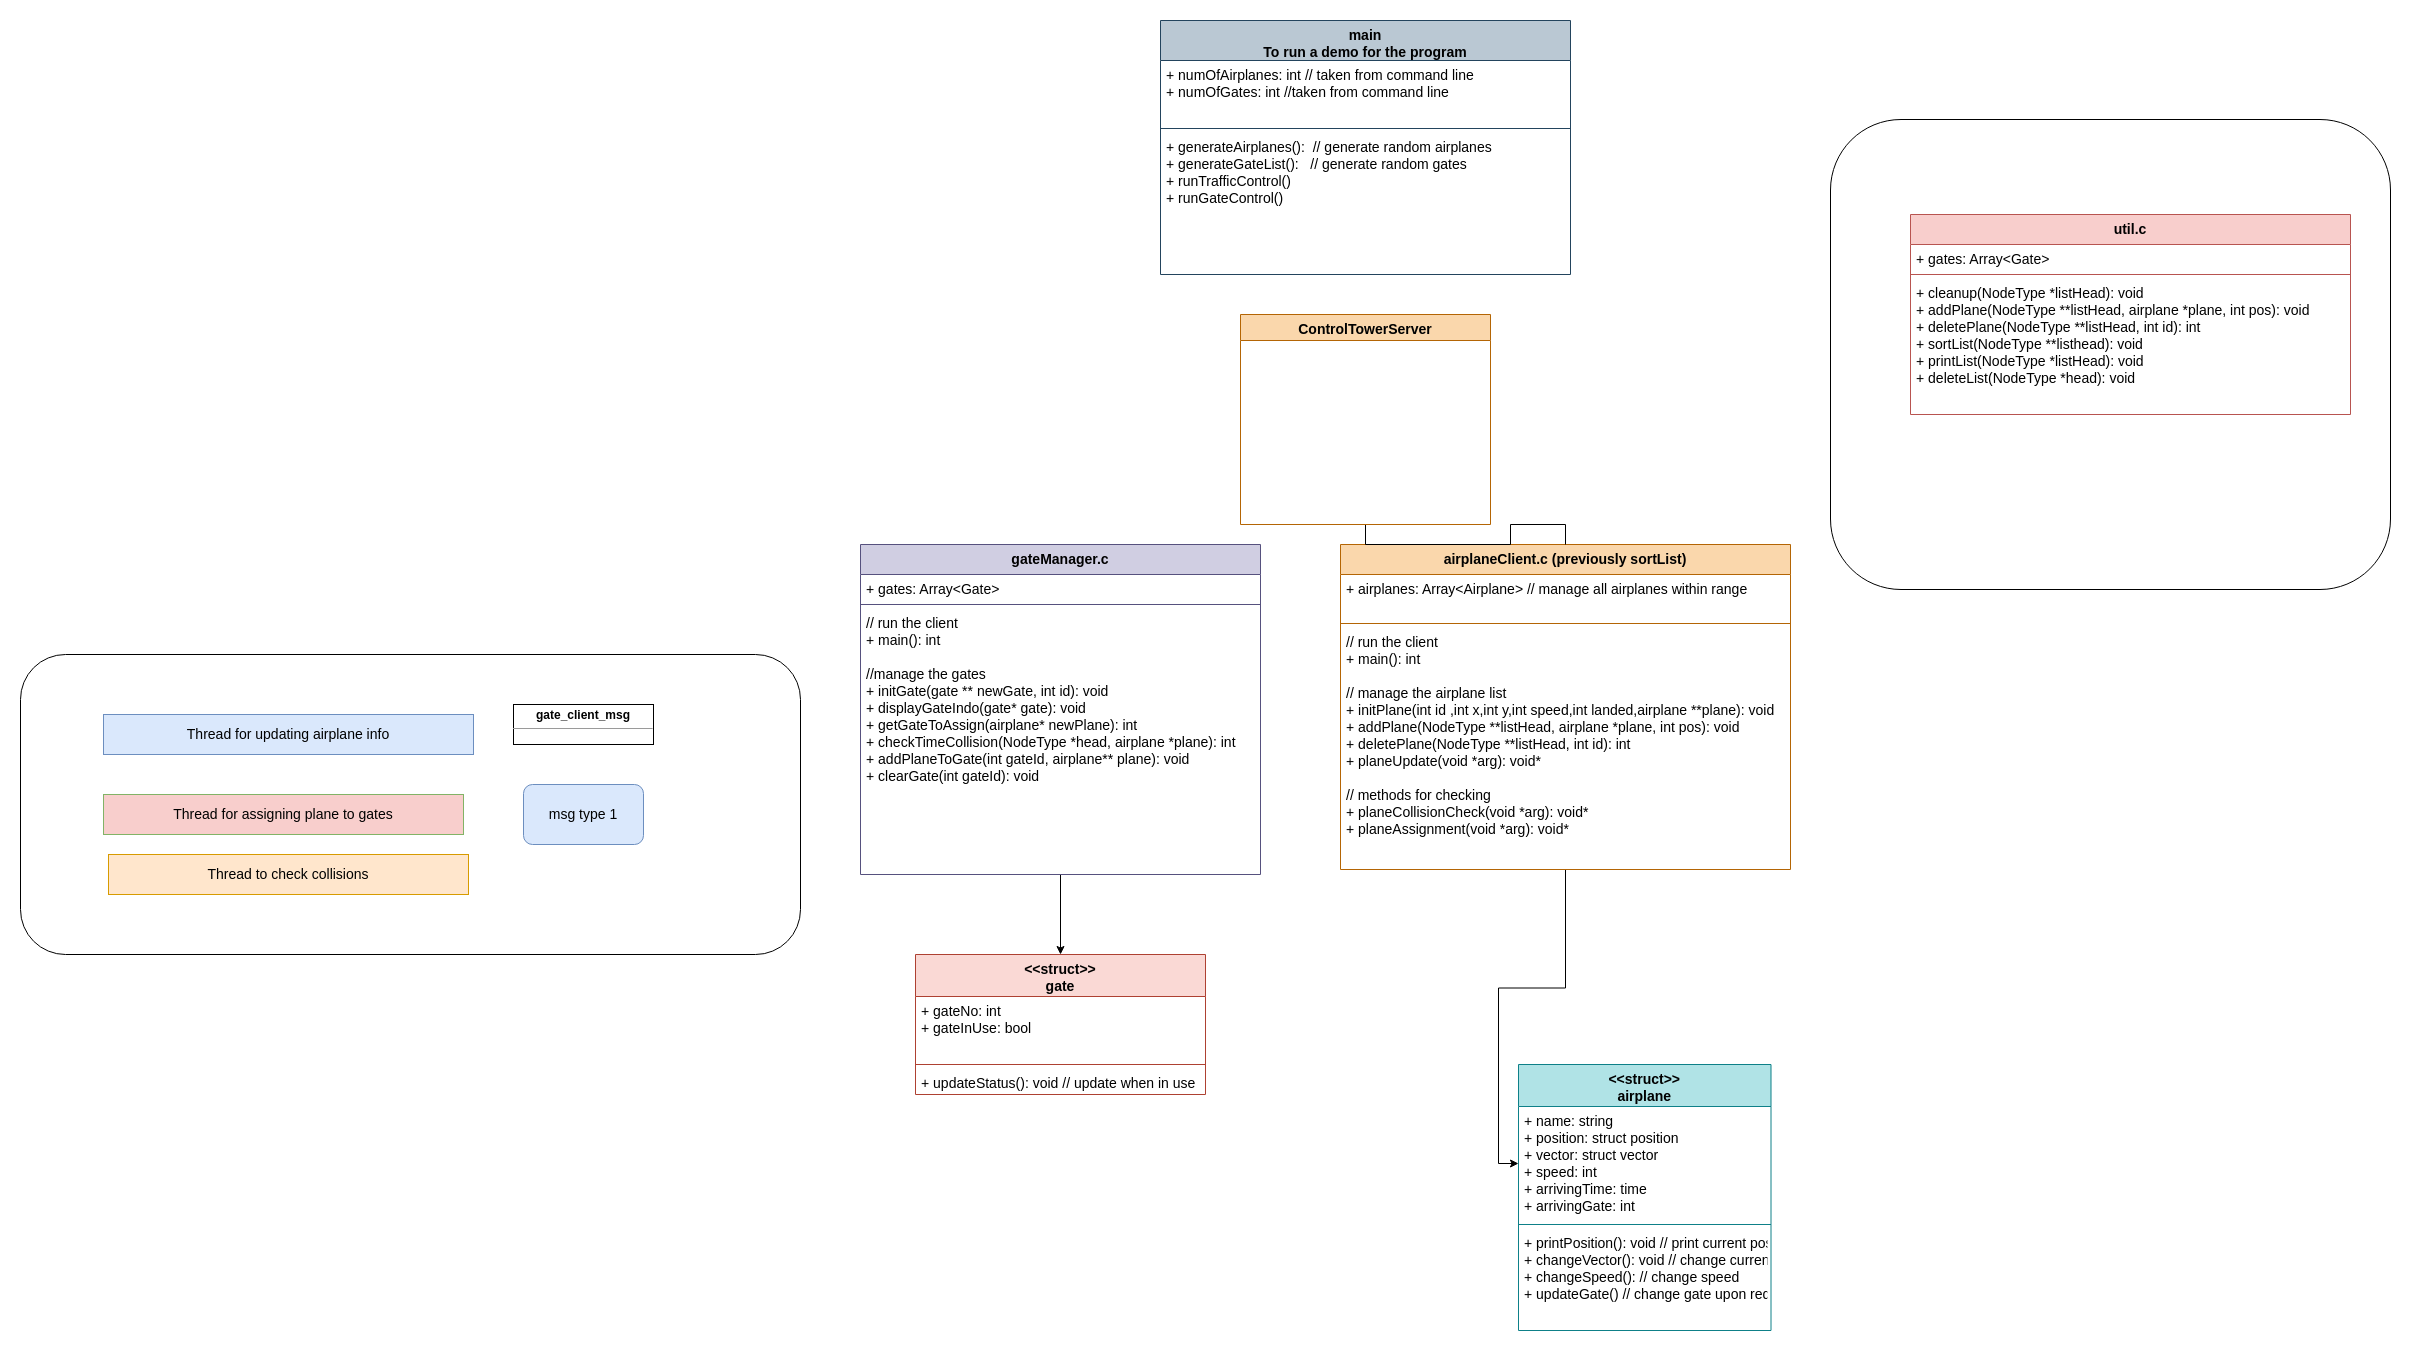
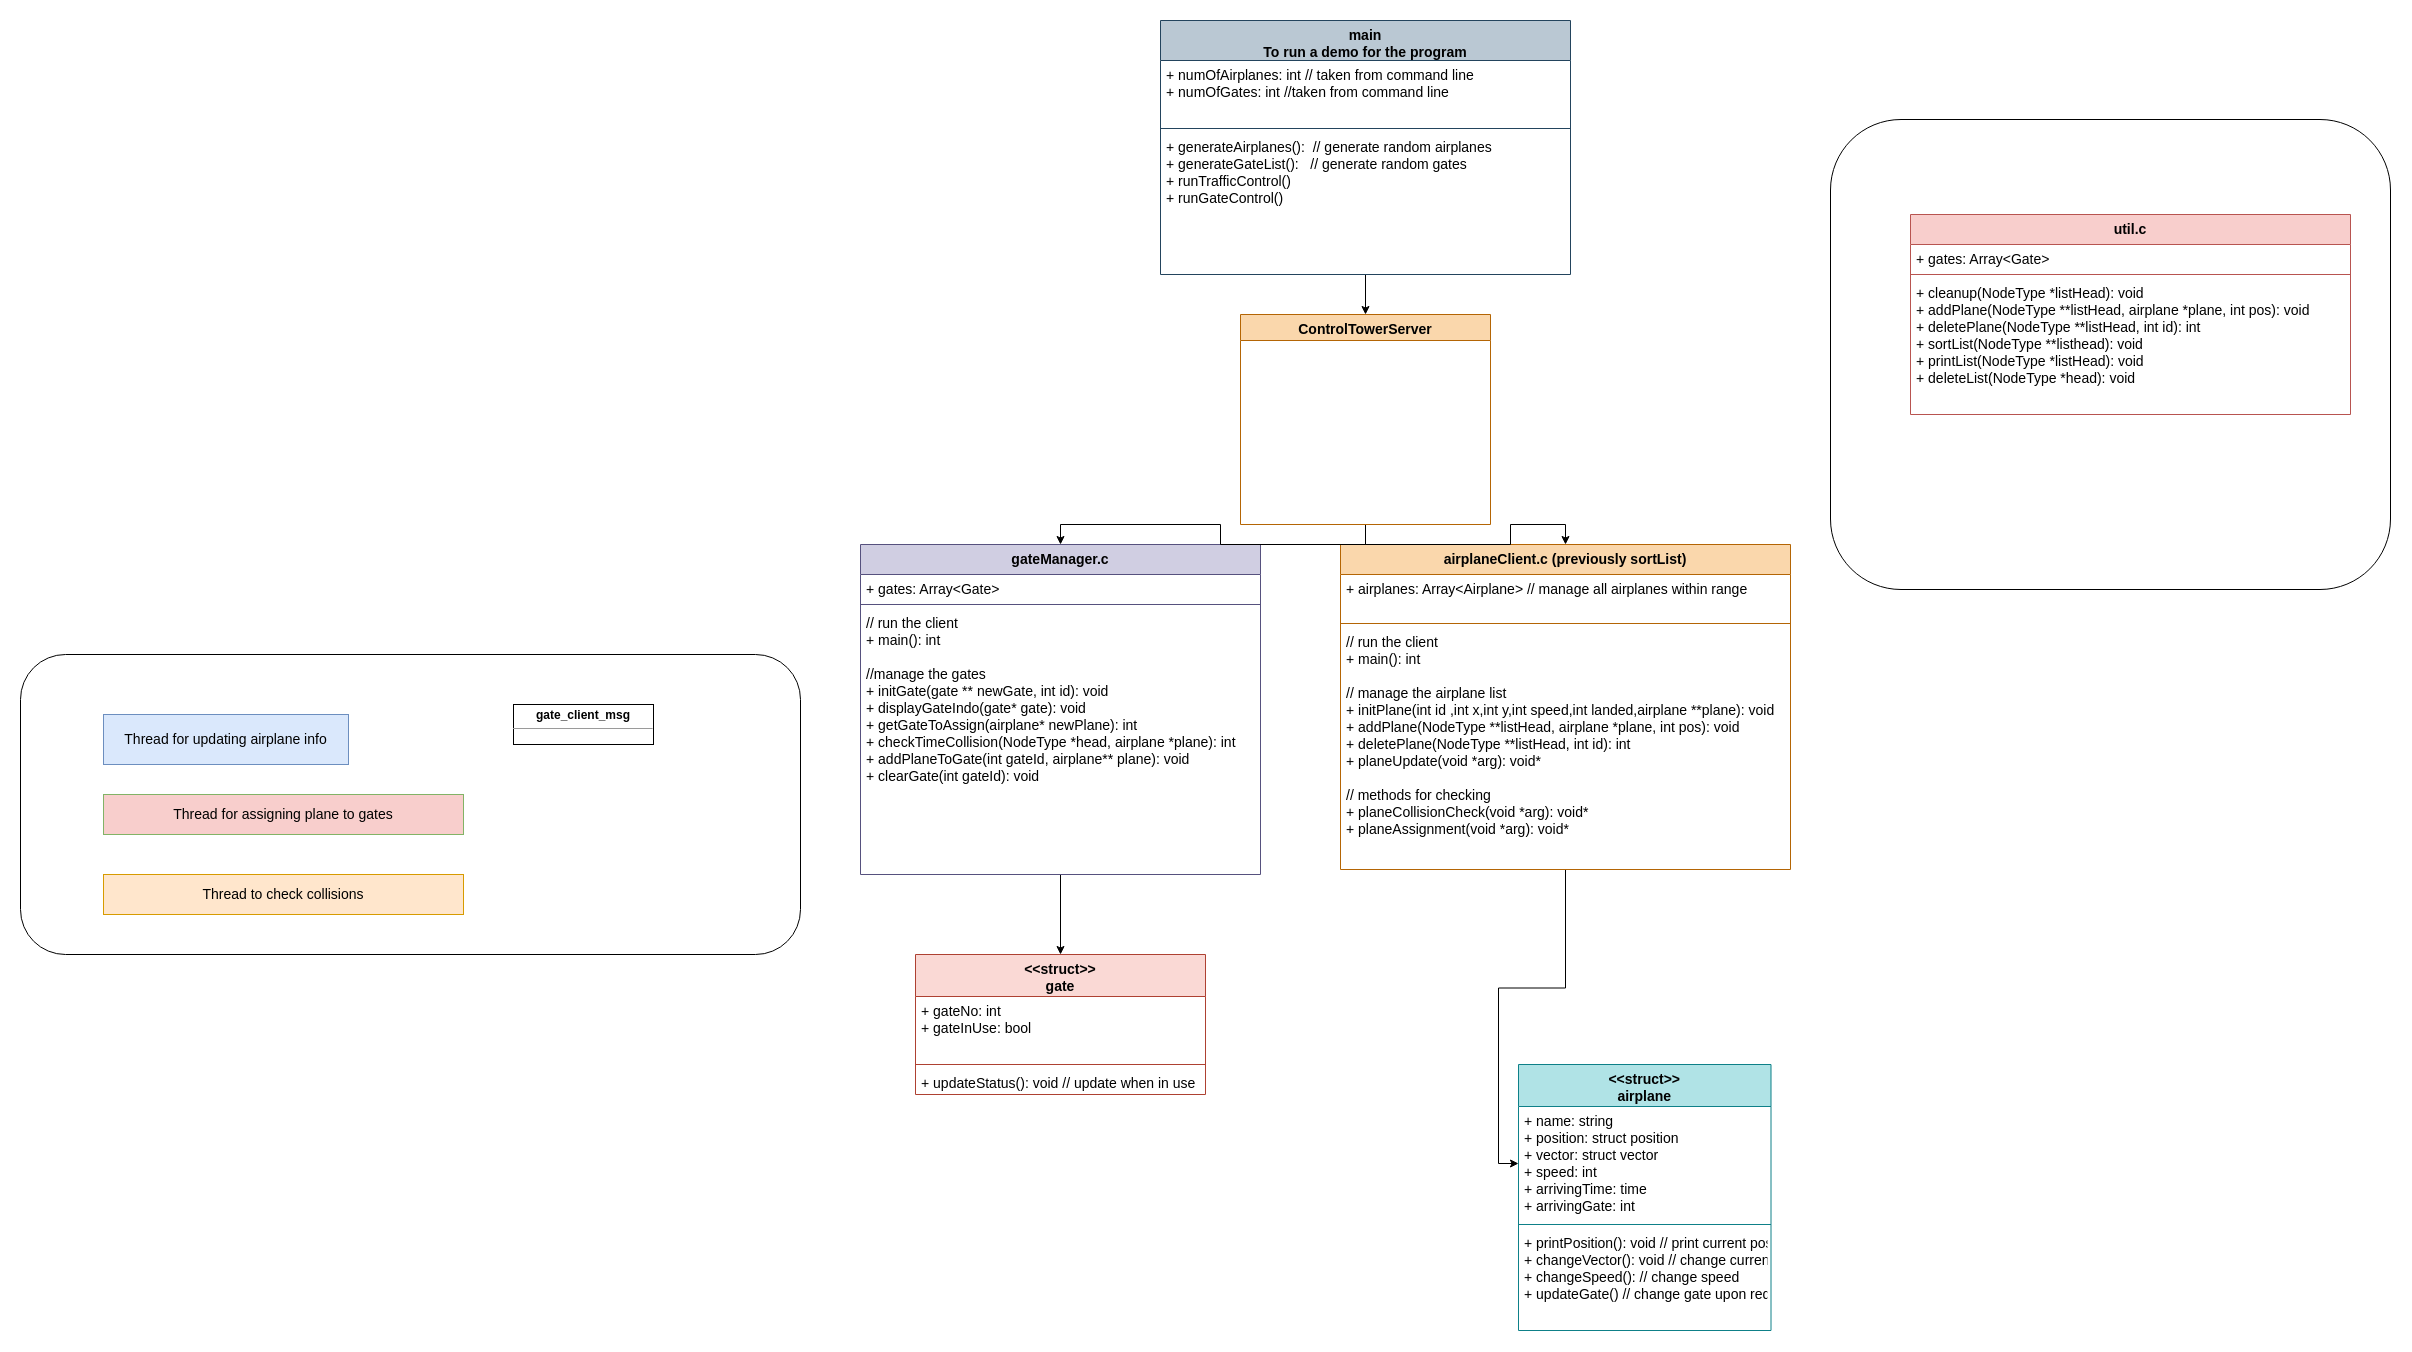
none -> (1366, 291)
none -> (1146, 525)
(1566, 538) -> (1566, 536)
(289, 735) -> (226, 740)
(584, 815) -> none
(289, 875) -> (284, 895)
